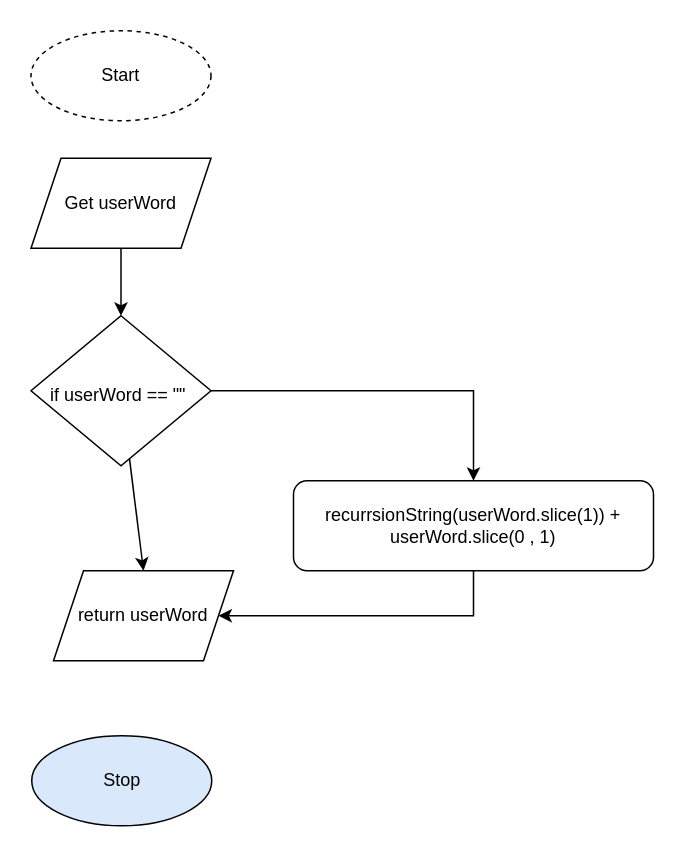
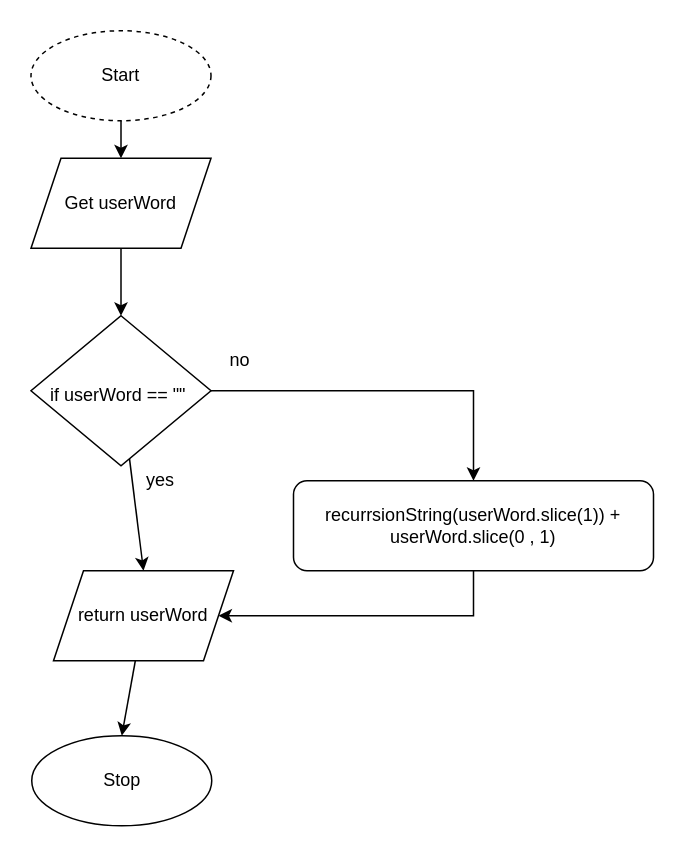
none -> (121, 134)
none -> (240, 361)
none -> (160, 481)
none -> (129, 694)
(122, 781) -> (122, 781)
